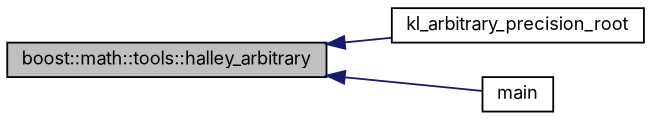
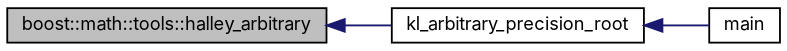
(414, 84) -> (686, 25)
